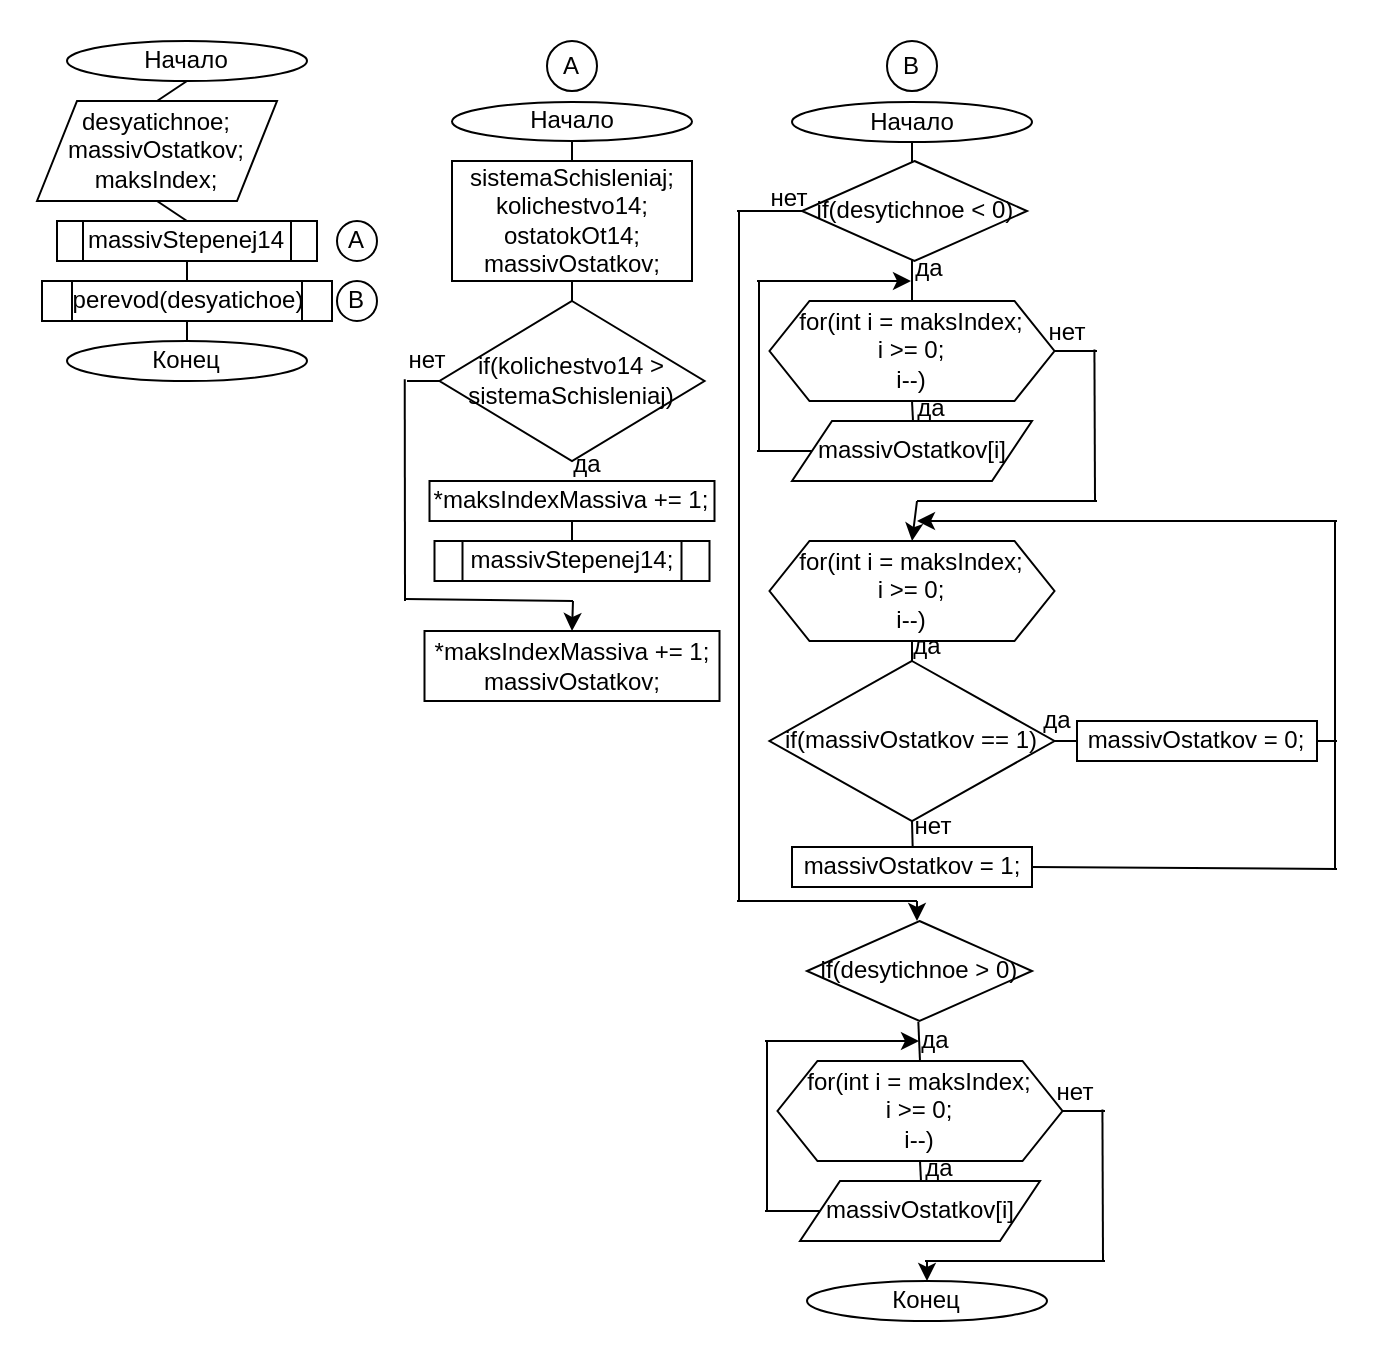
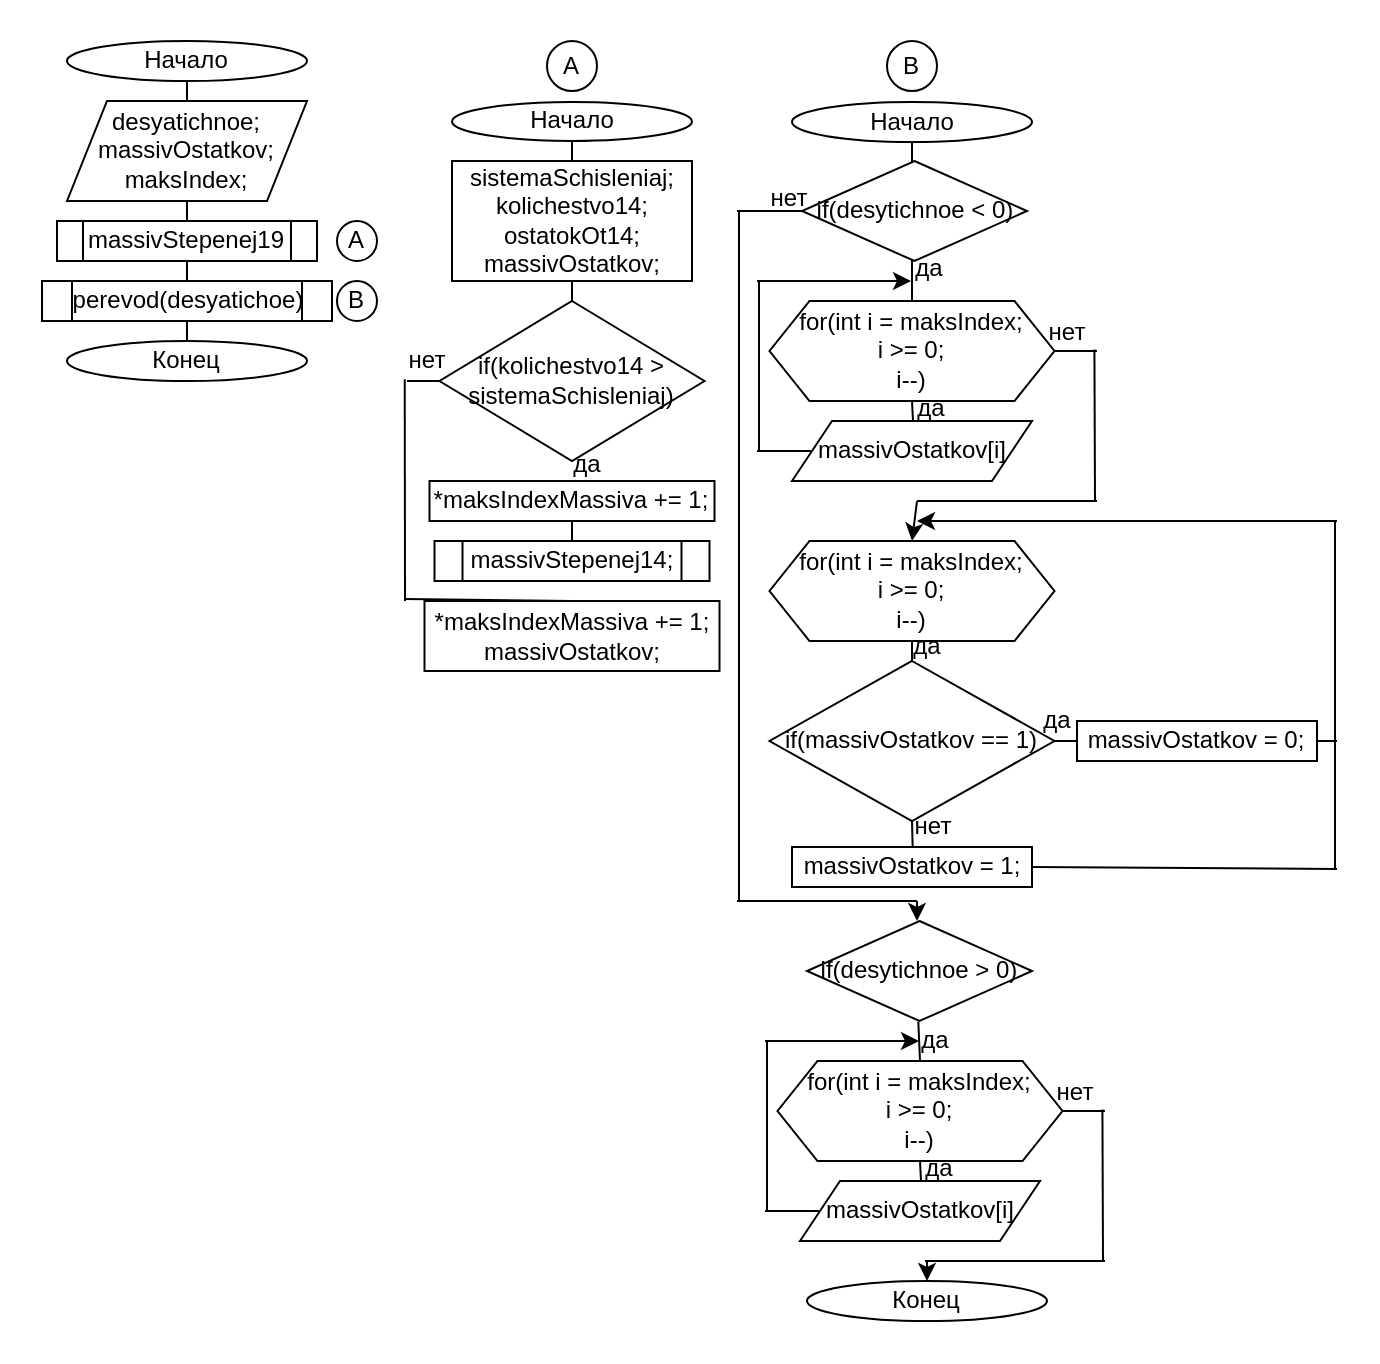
(157, 151) -> (187, 151)
(187, 241) -> (187, 241)
(572, 666) -> (572, 636)
